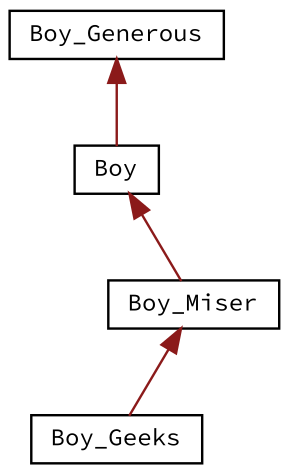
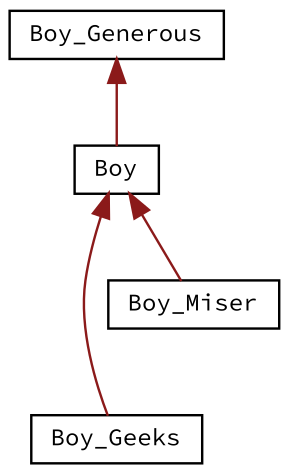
(149, 383) -> (84, 317)
